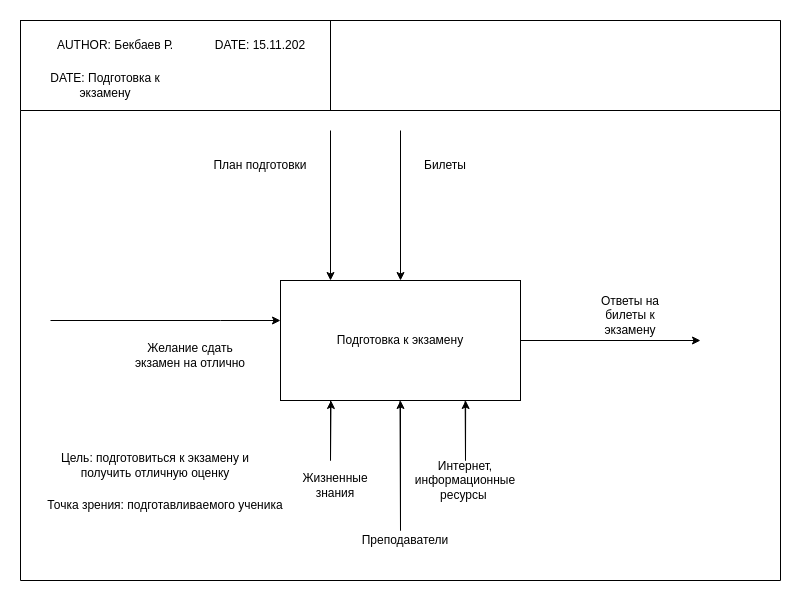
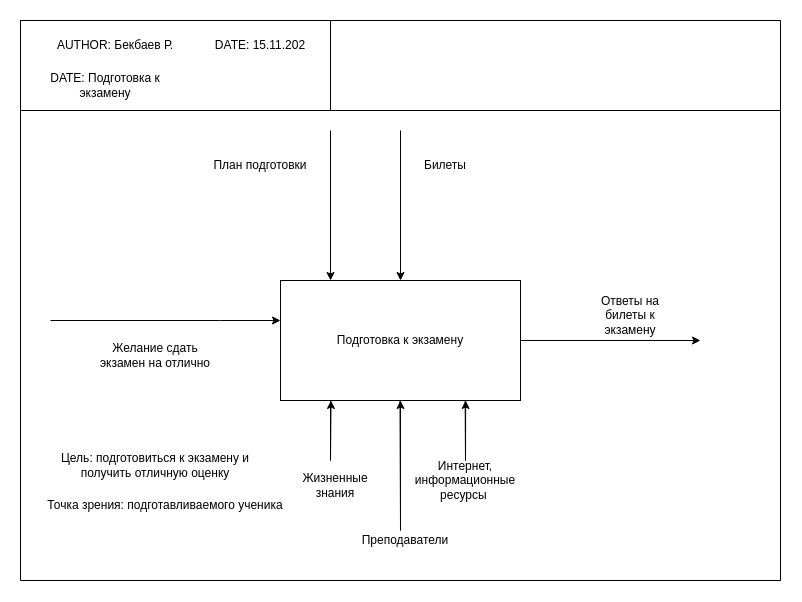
(191, 356) -> (156, 356)
